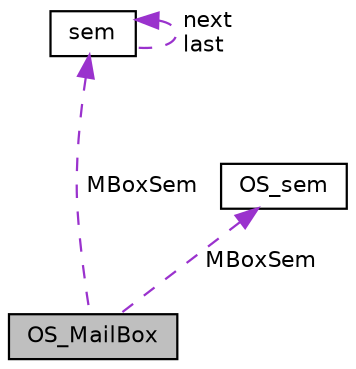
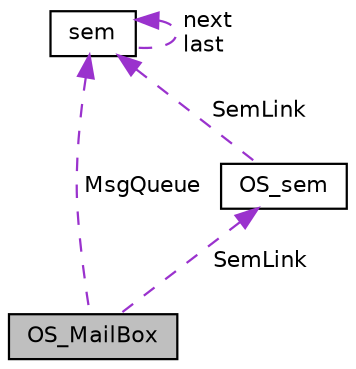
none -> (198, 117)
(139, 186) -> (139, 186)
(258, 261) -> (258, 261)
